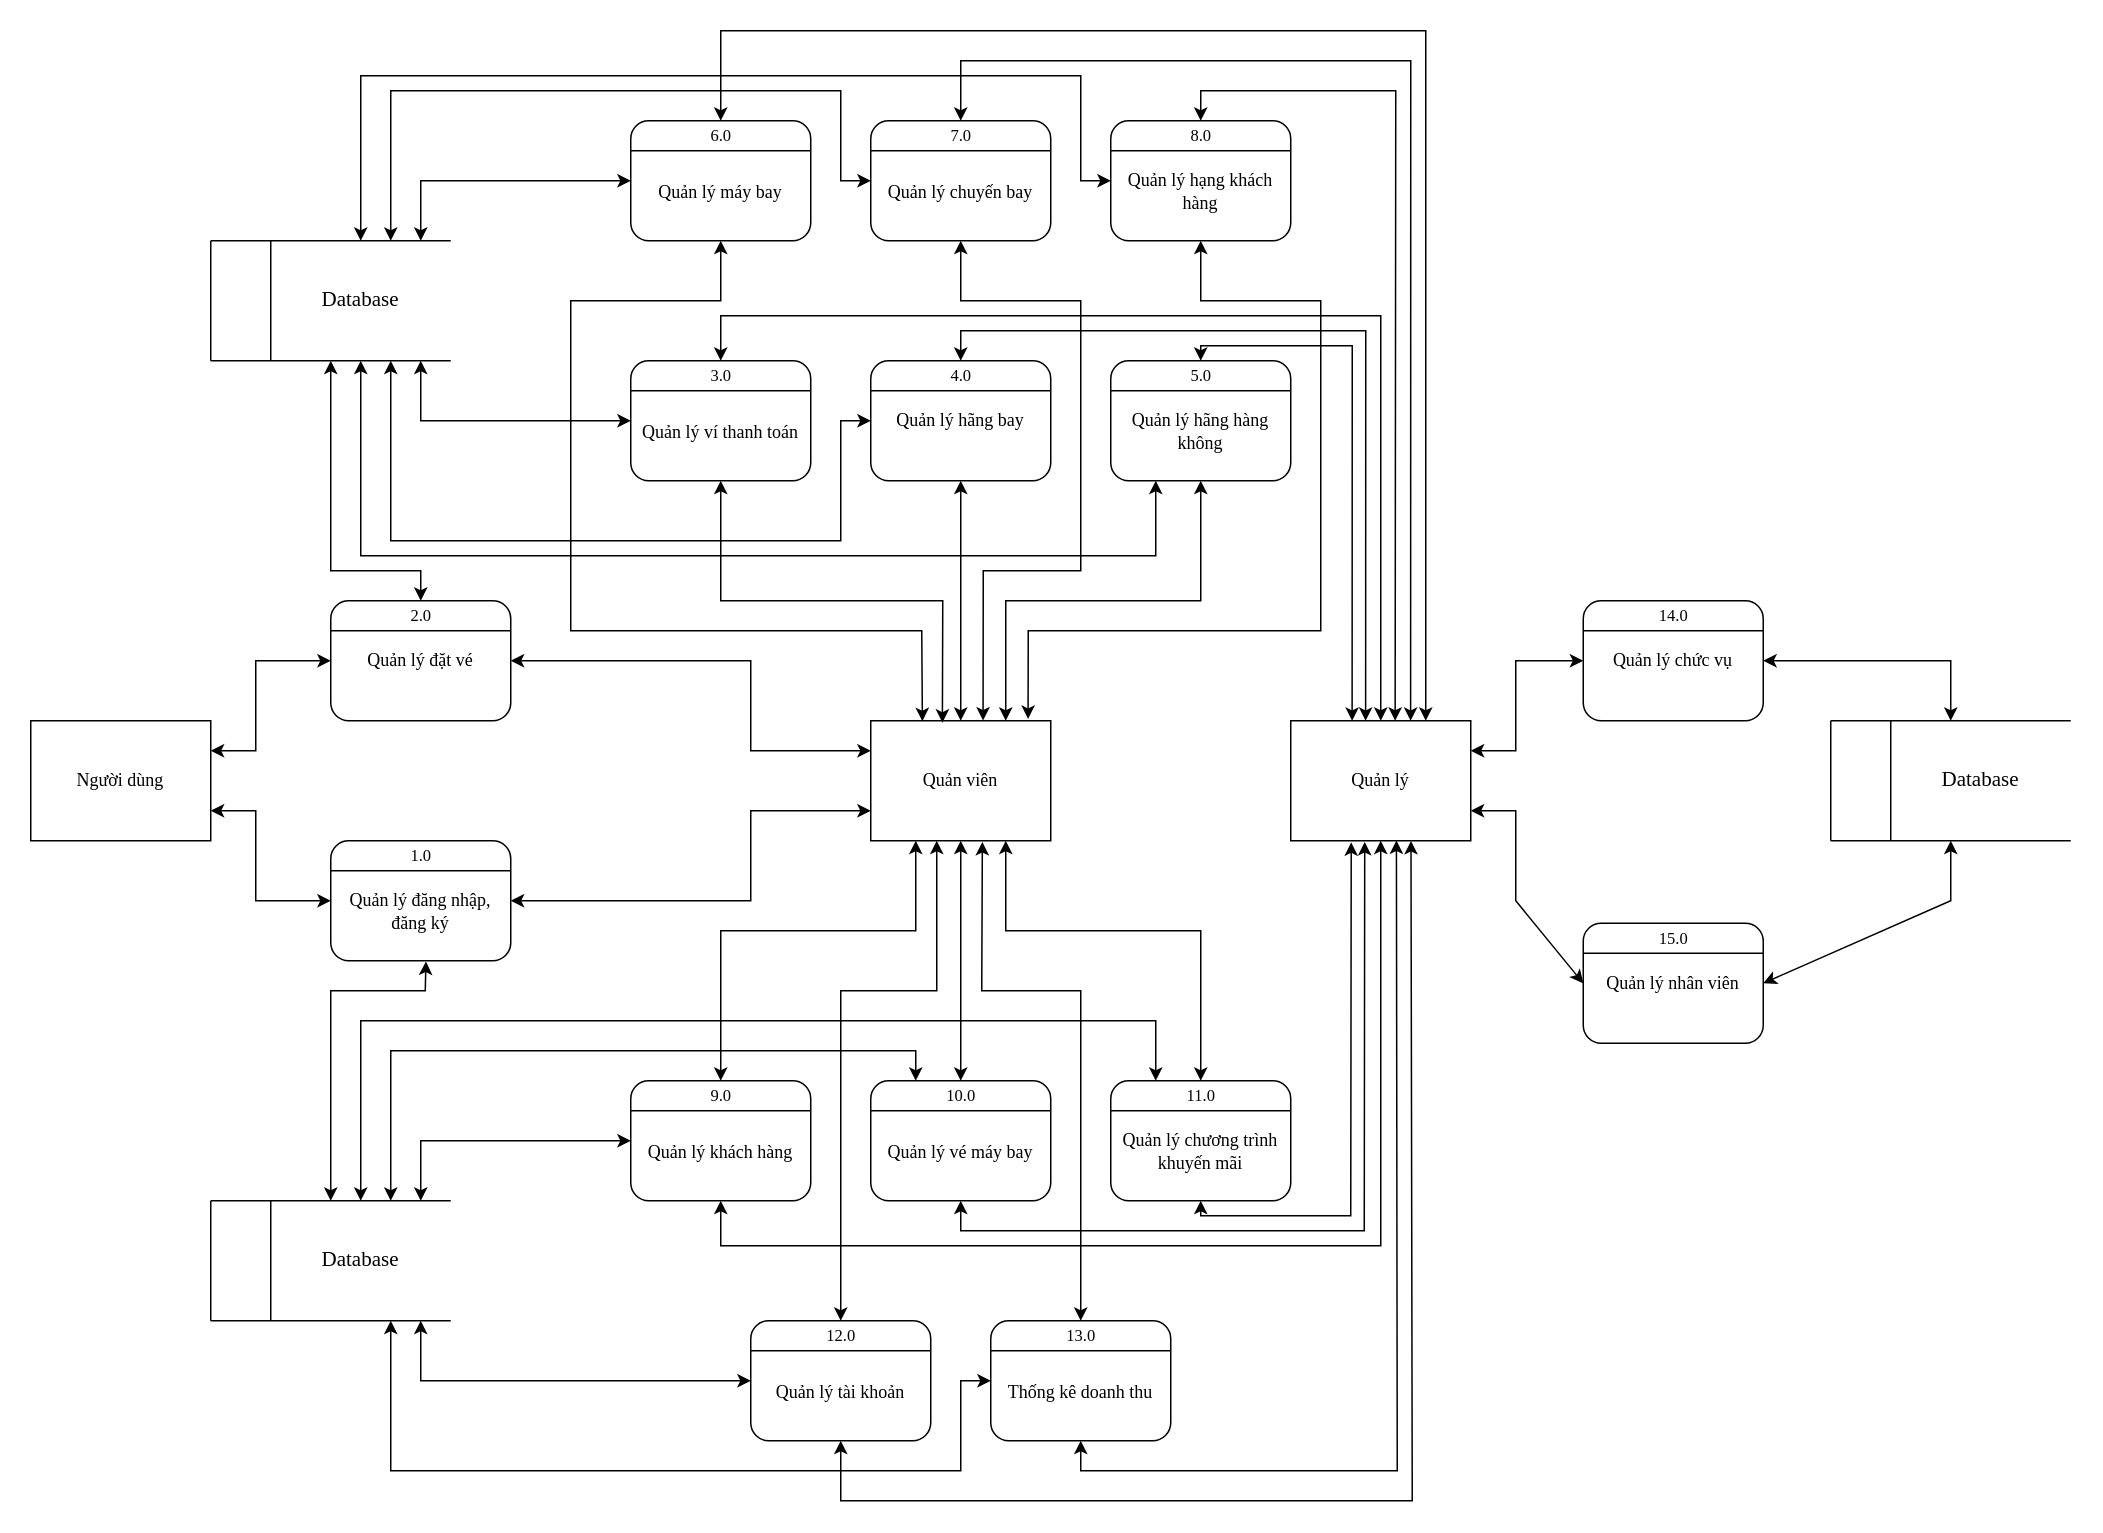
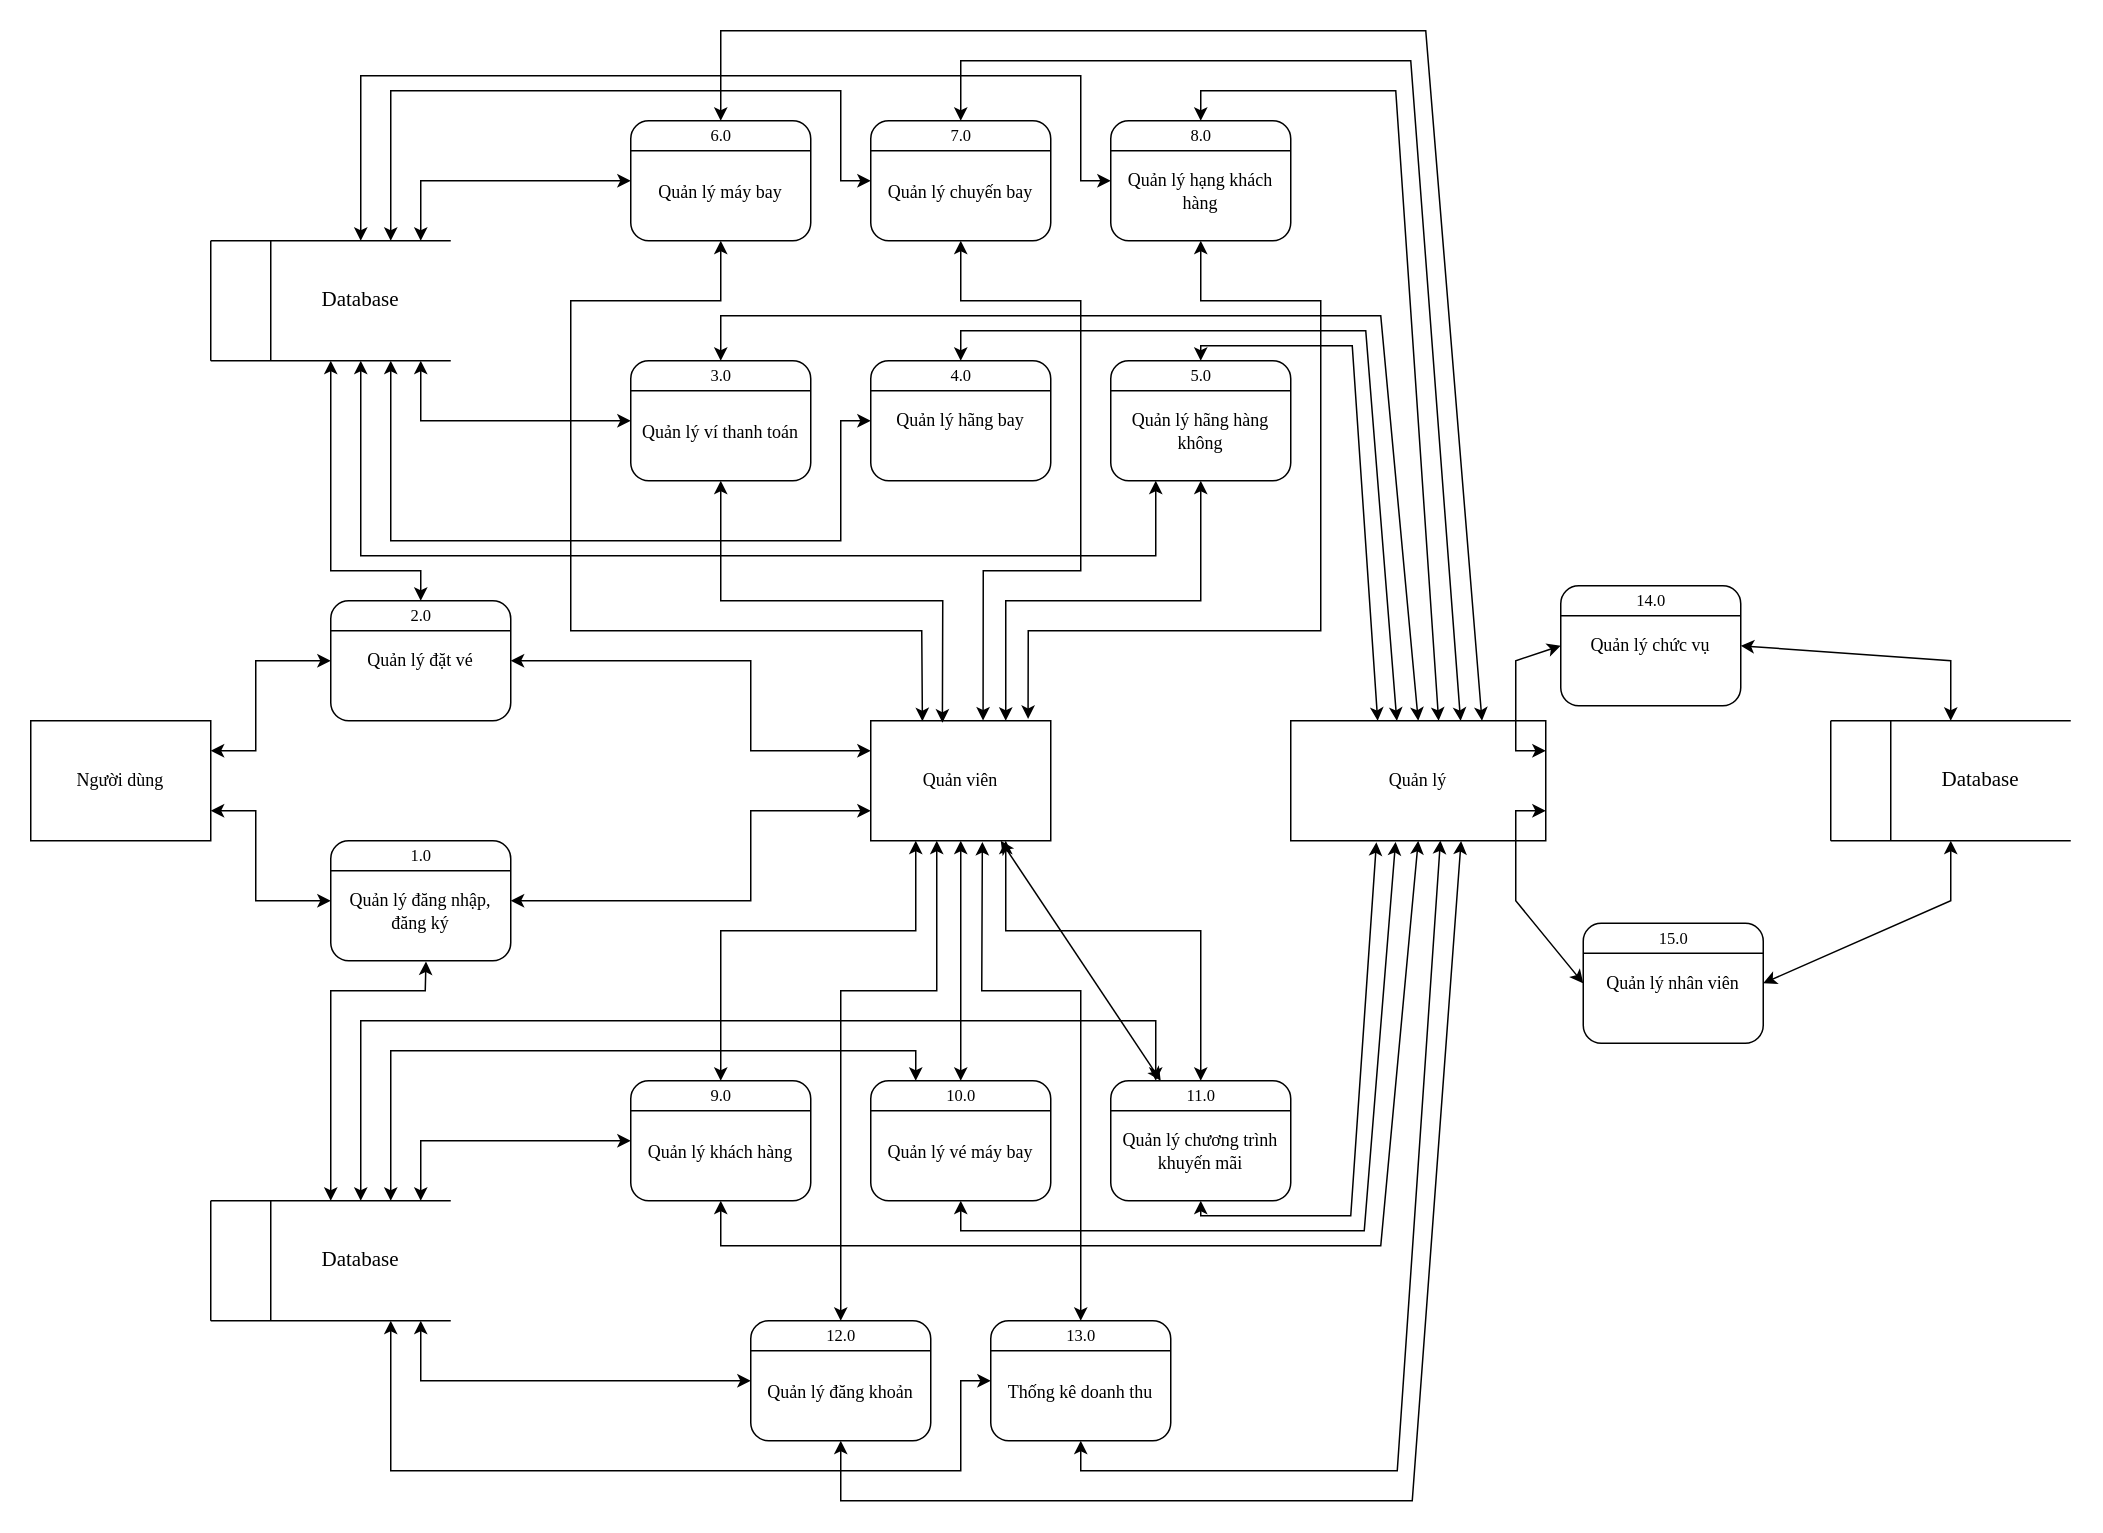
(961, 601) -> (1079, 959)
(1673, 661) -> (1651, 646)
(1381, 781) -> (1418, 781)
(841, 1381) -> (841, 1381)
